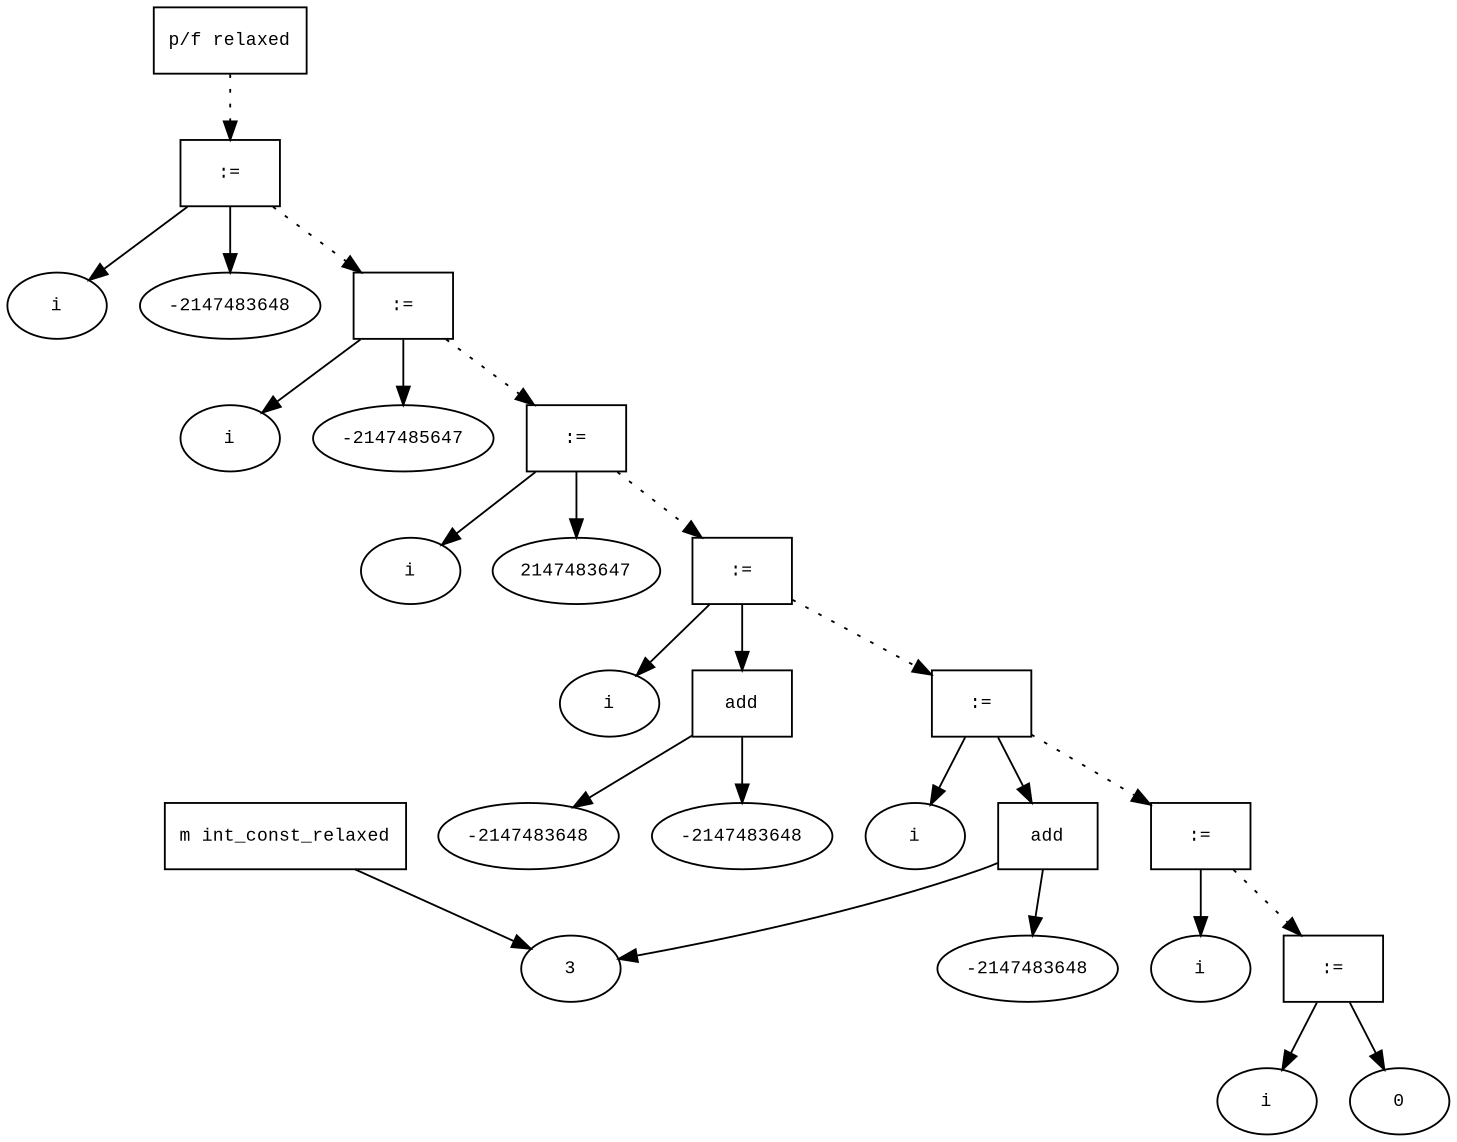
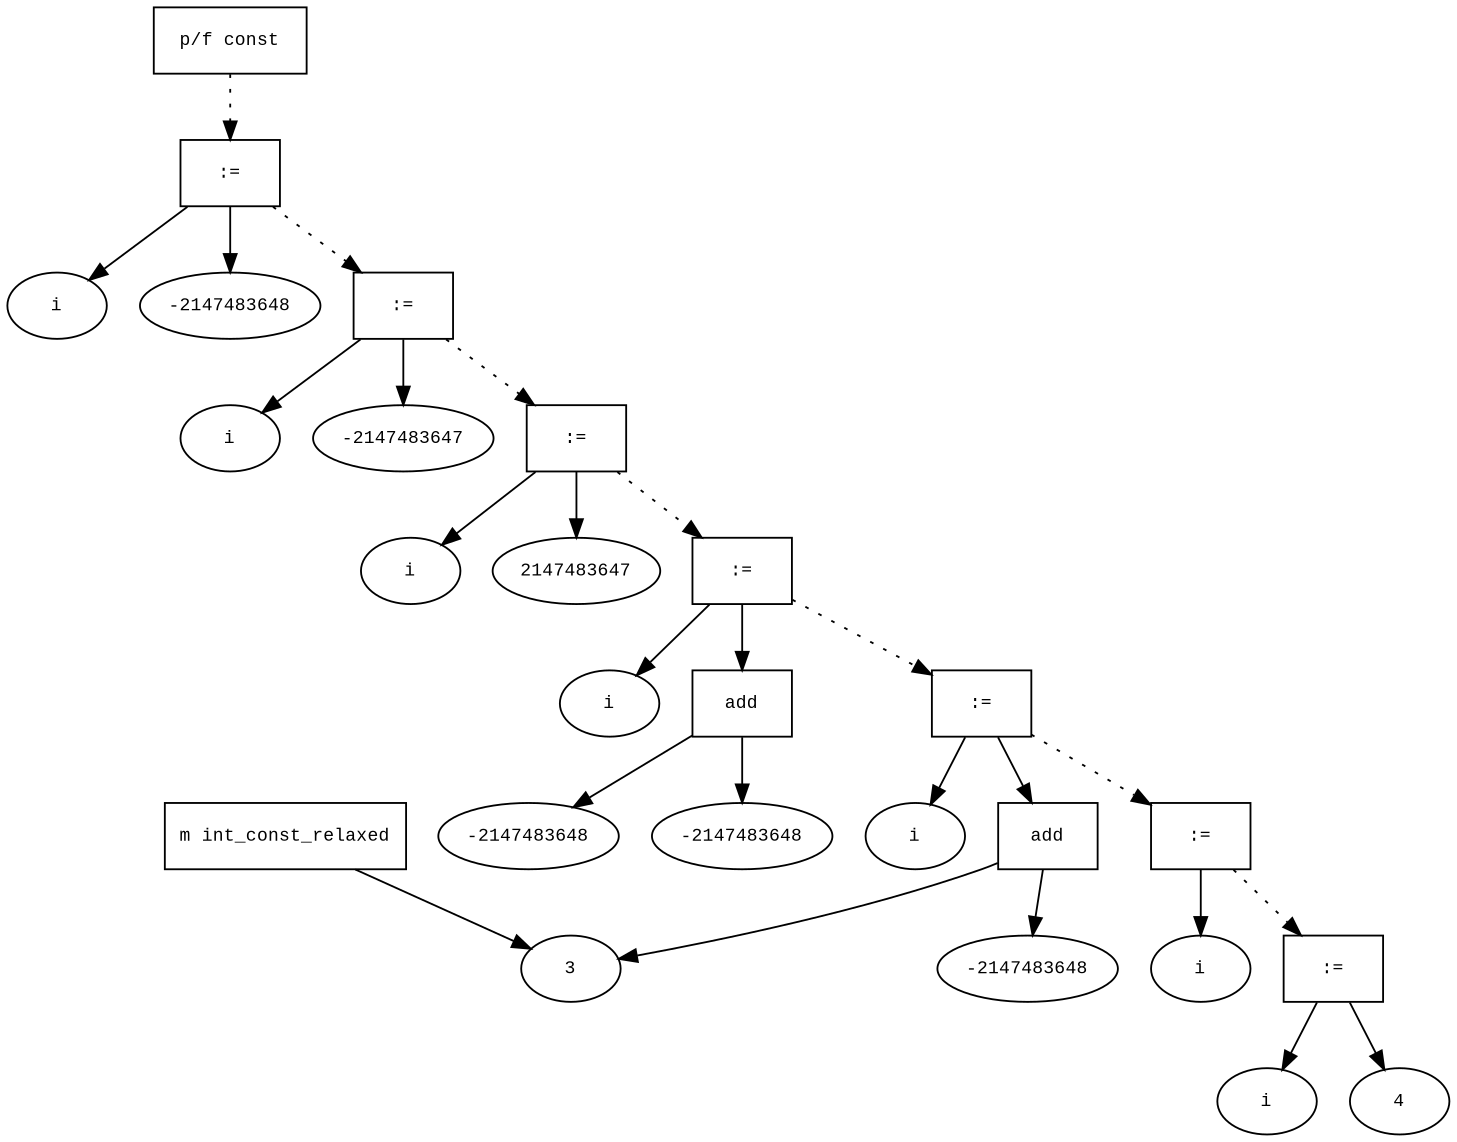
(230, 41) -> (230, 41)
(403, 438) -> (403, 438)
(1400, 1101) -> (1400, 1101)
